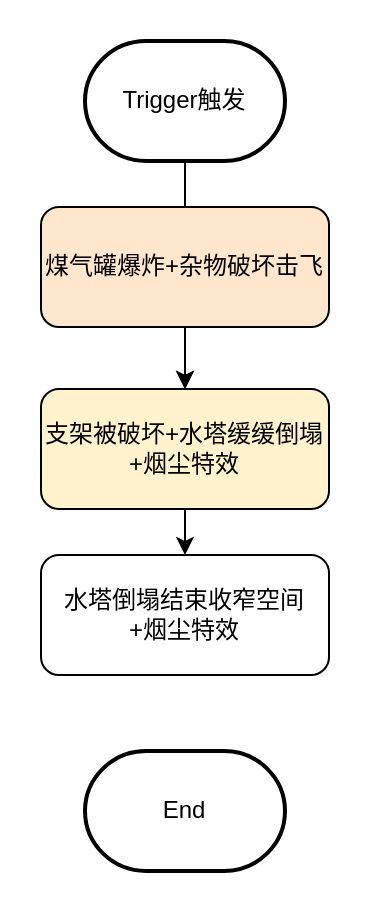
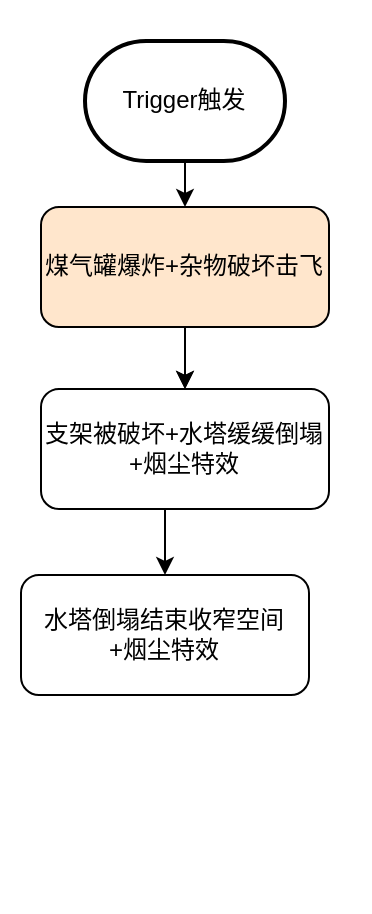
(185, 197) -> (185, 192)
(185, 449) -> (185, 449)
(185, 615) -> (165, 635)
(185, 811) -> none
